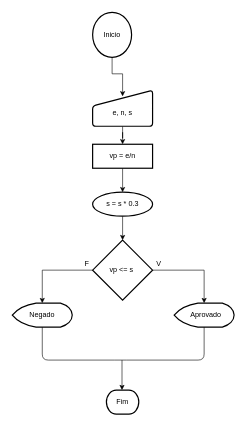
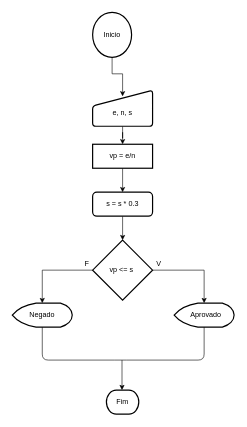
(123, 204) -> (123, 204)
